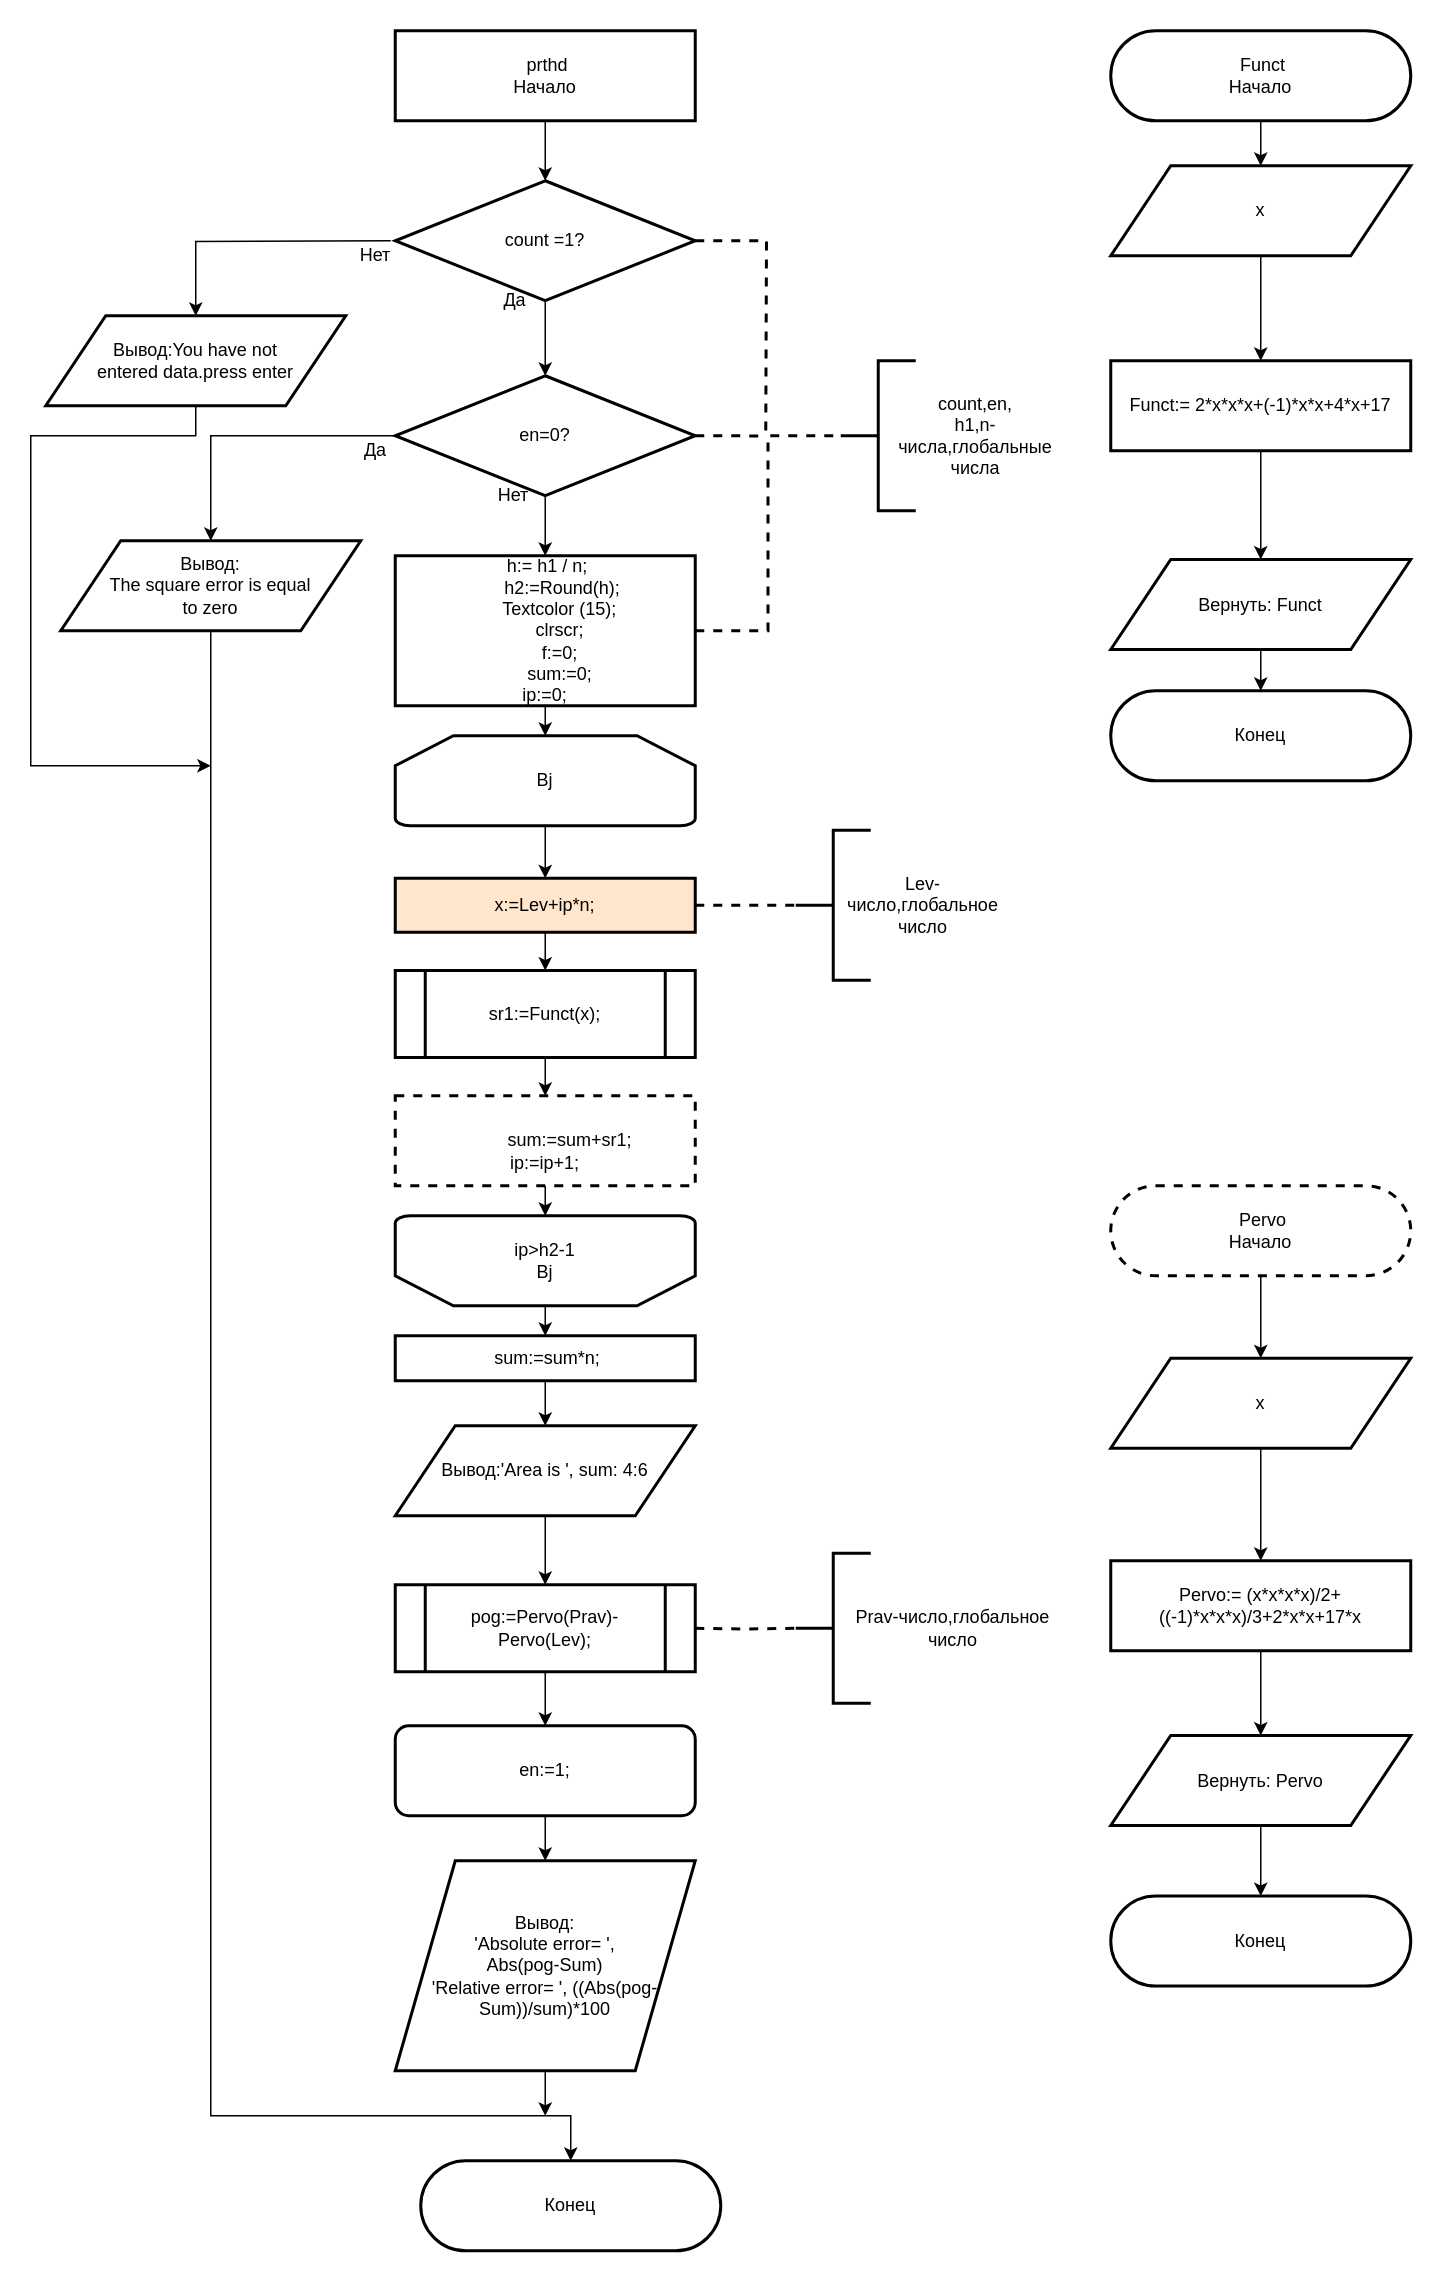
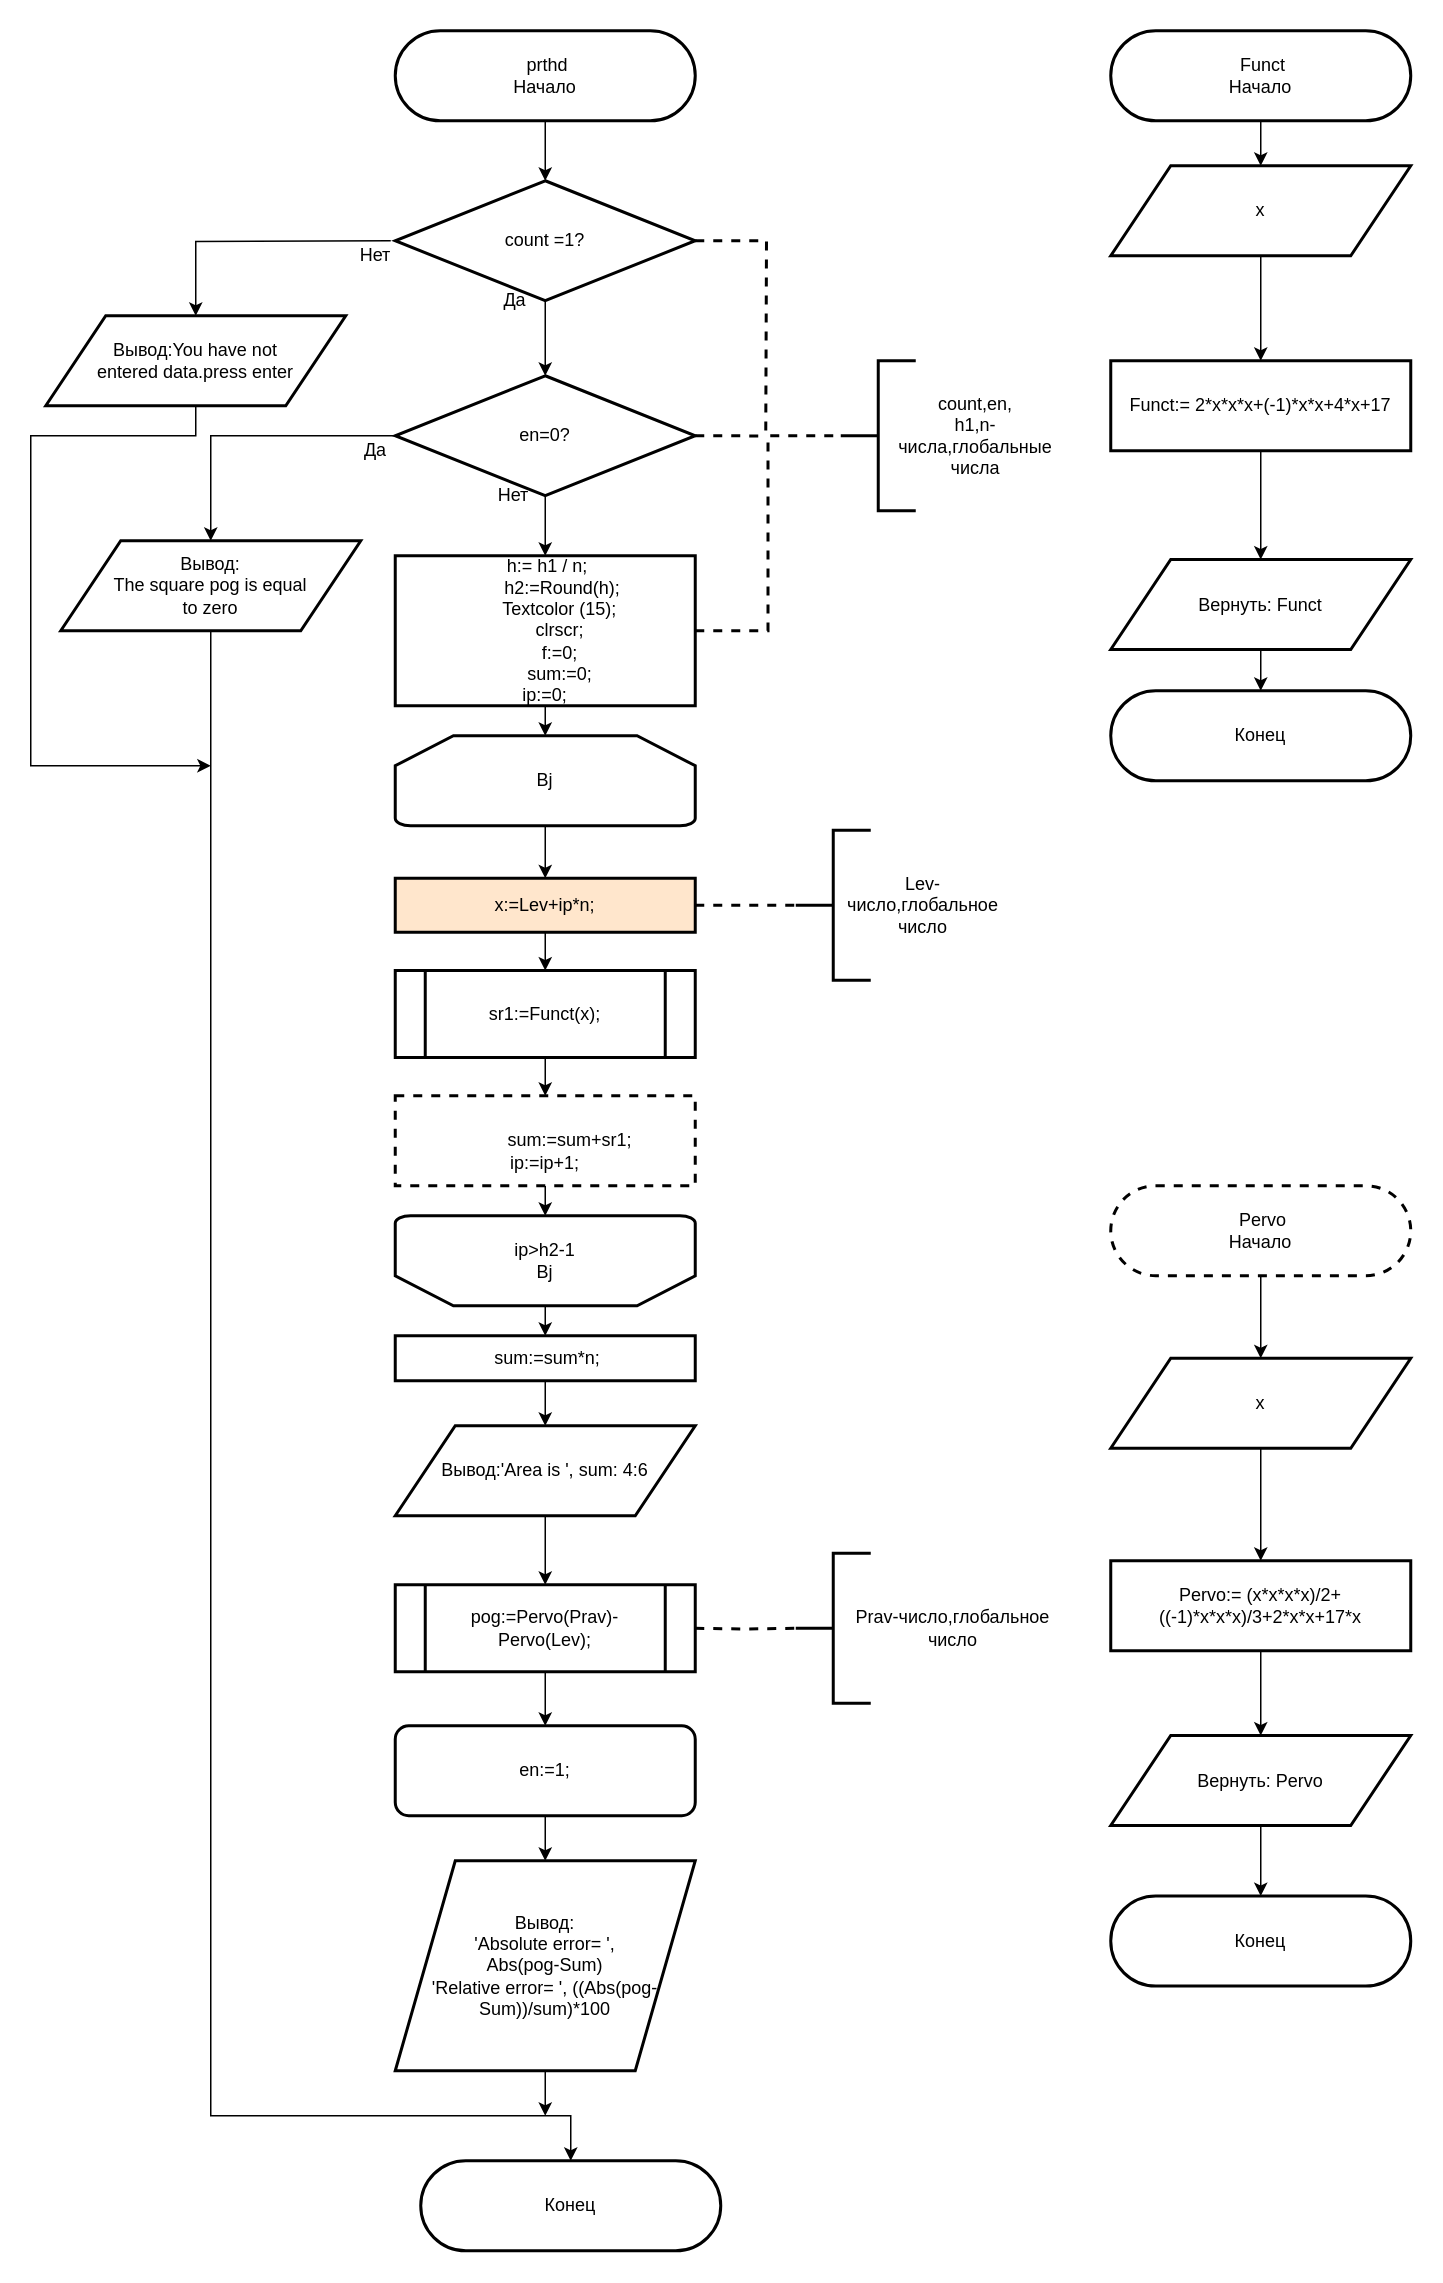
(545, 76) -> (545, 76)
(211, 586) -> (211, 586)
